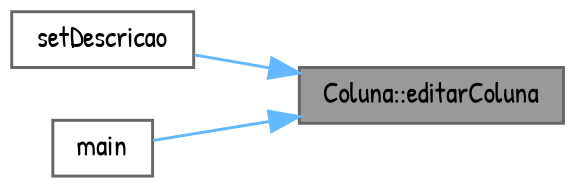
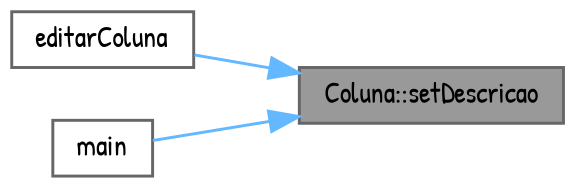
(103, 40) -> (103, 40)
(431, 95) -> (431, 95)
